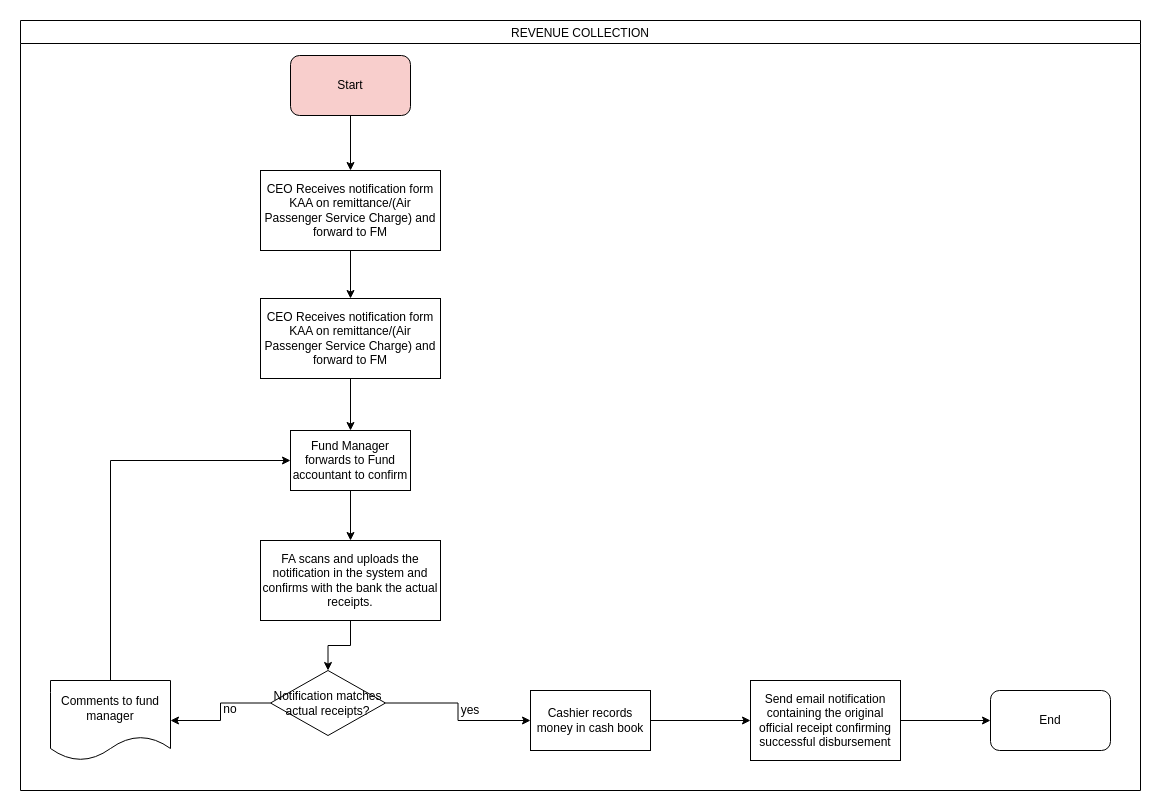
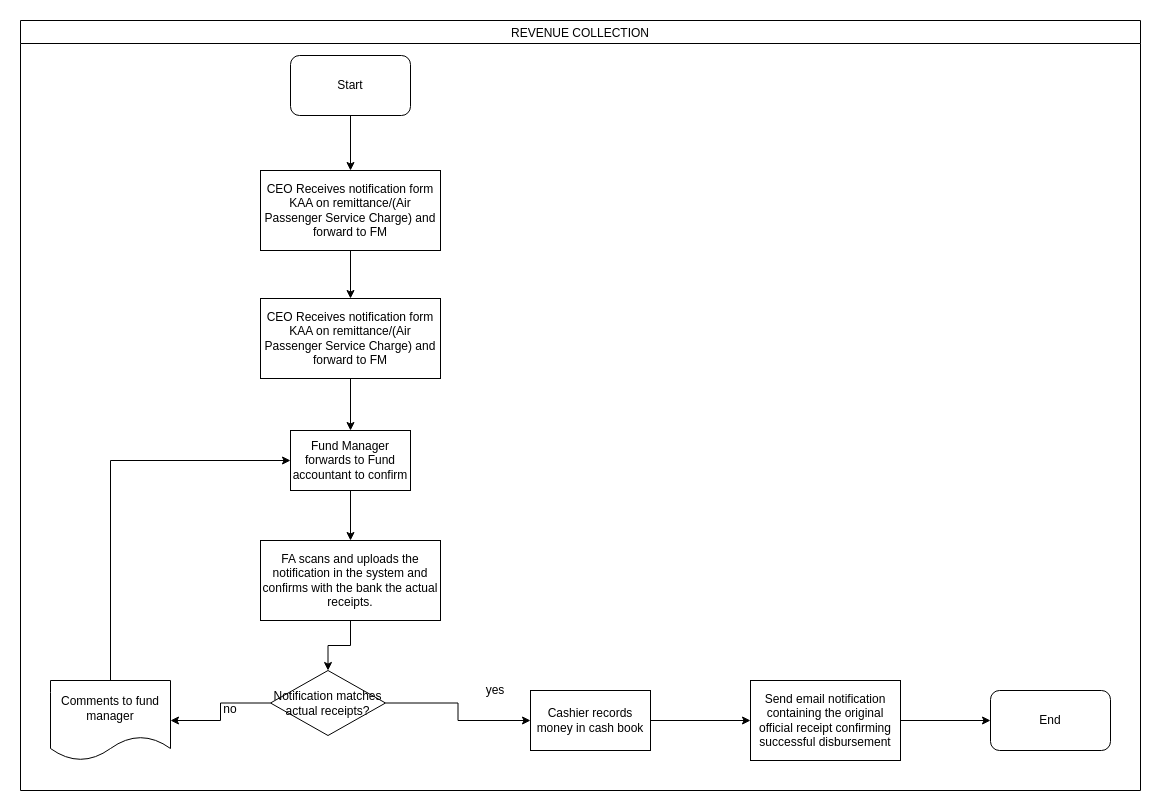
(351, 86) -> (351, 86)
(471, 711) -> (496, 691)
